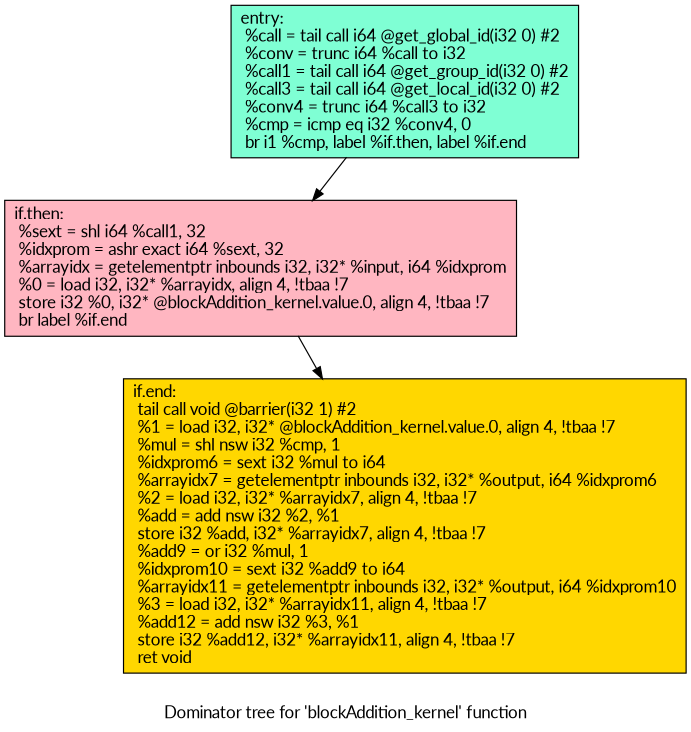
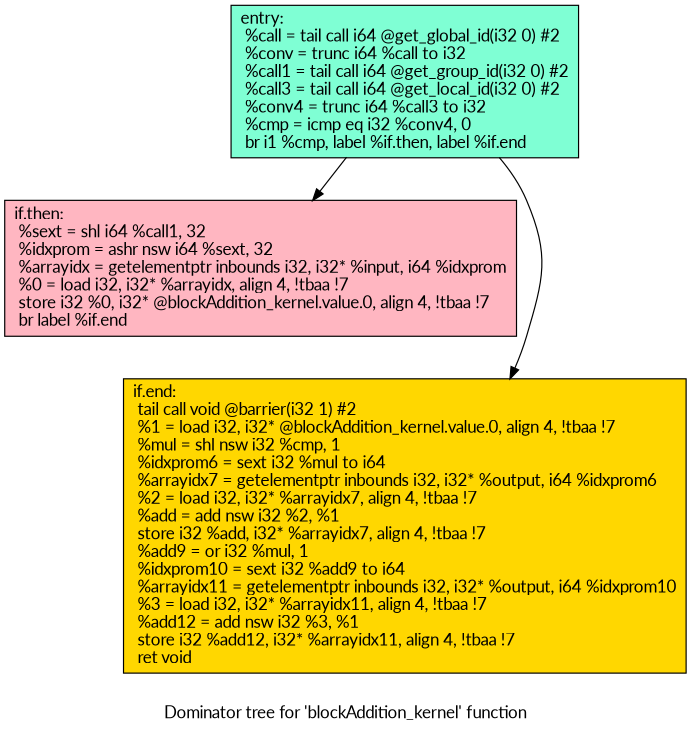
(150, 250) -> (144, 250)
(307, 352) -> (542, 260)
